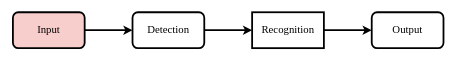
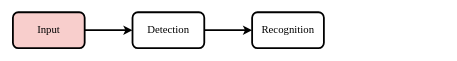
(288, 30) -> (288, 30)
(345, 30) -> none
(408, 30) -> none
